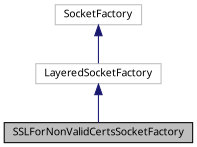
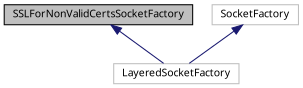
(98, 109) -> (142, 47)
